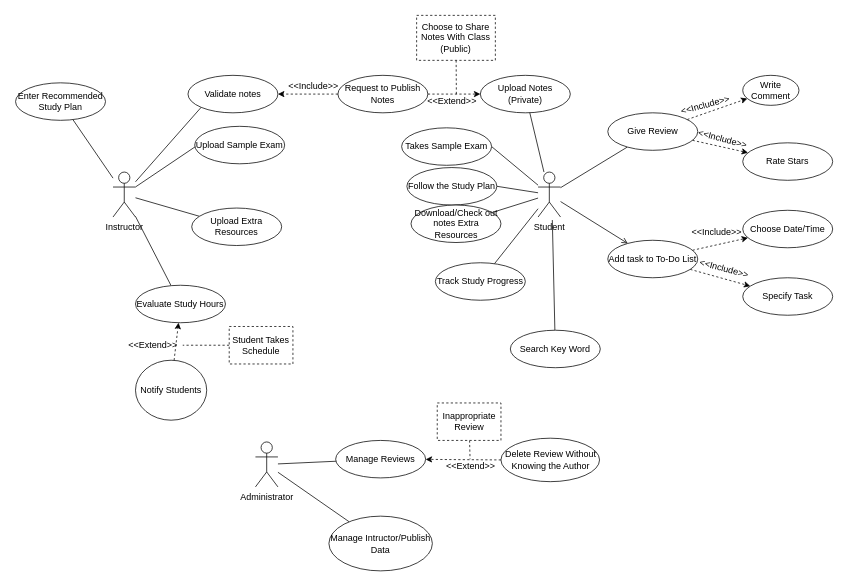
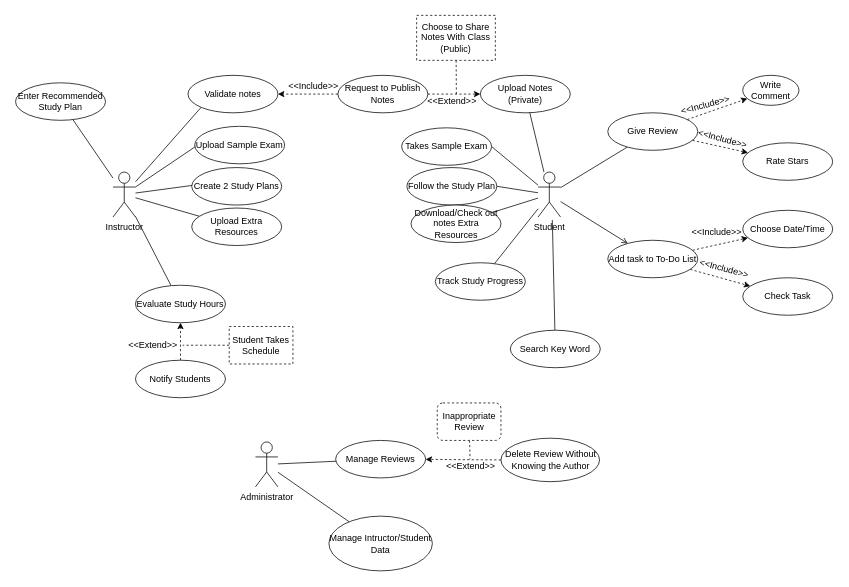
none -> (237, 186)
none -> (166, 189)
(788, 297) -> (788, 297)
(171, 390) -> (180, 379)
(469, 422) -> (469, 422)
(381, 544) -> (381, 544)
